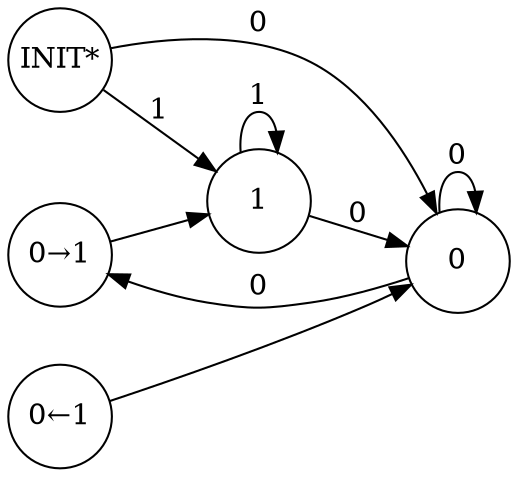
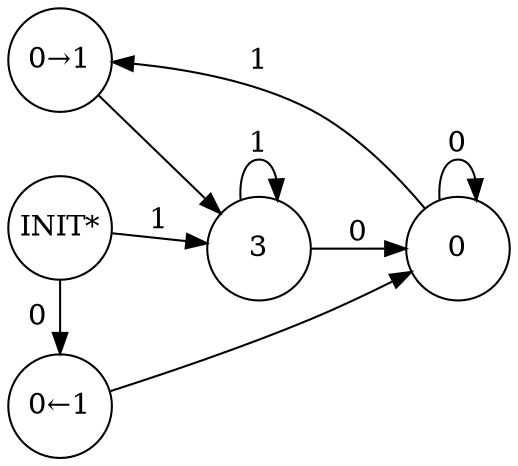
(299, 57) -> (60, 306)
(259, 201) -> (259, 249)
(259, 287) -> (259, 61)
